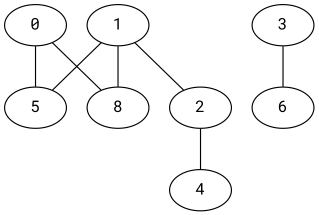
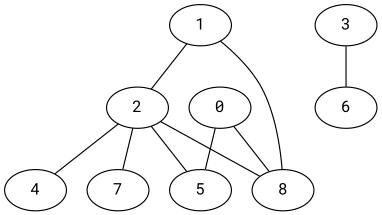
(82, 62) -> (169, 149)
none -> (203, 145)
none -> (118, 190)
